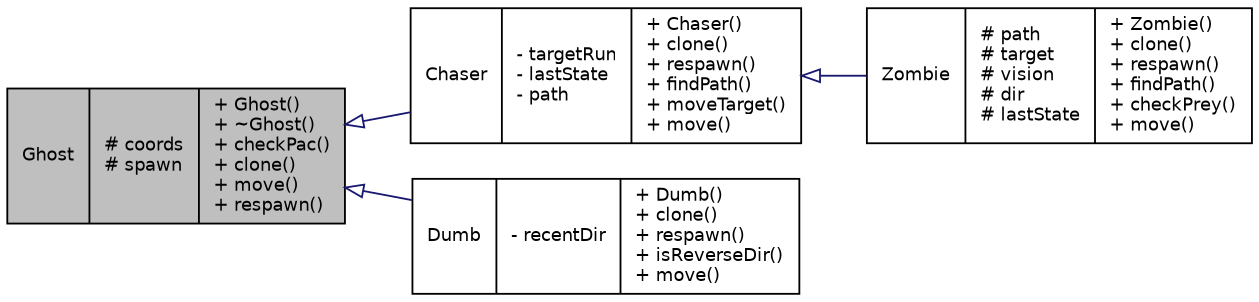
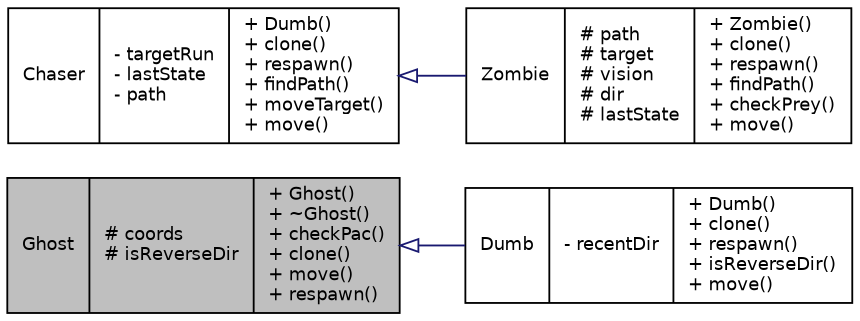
(694, 25) -> (288, 25)
(387, 117) -> none
(143, 165) -> (172, 255)
